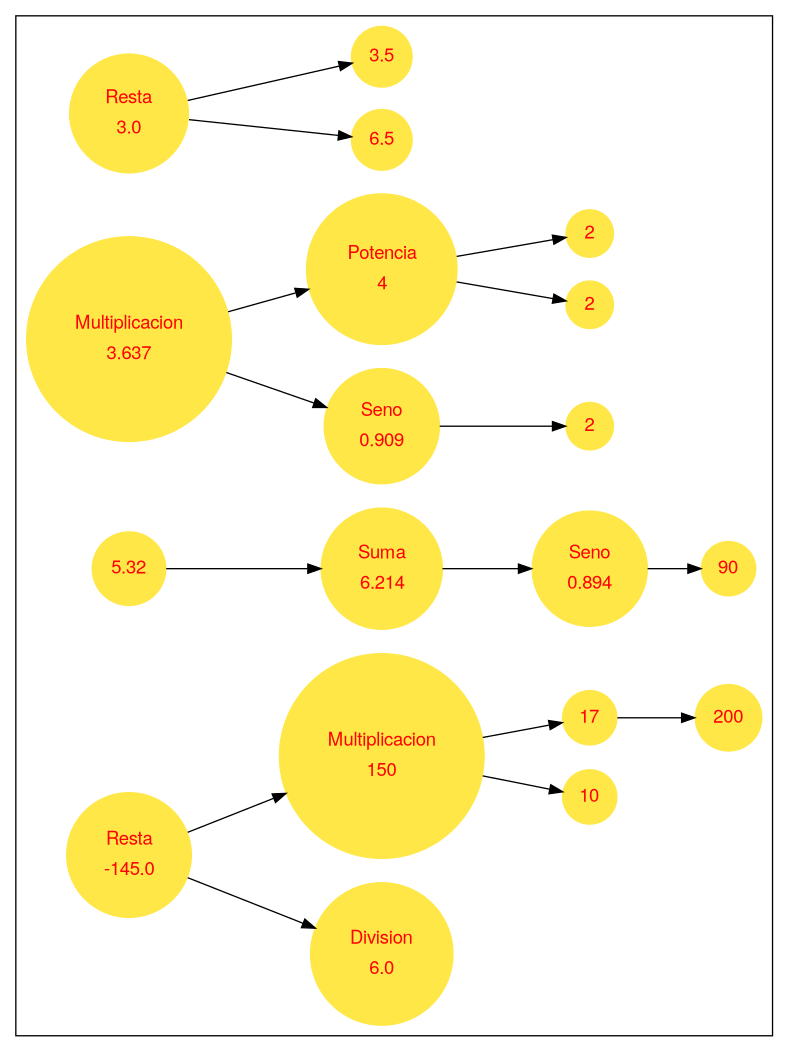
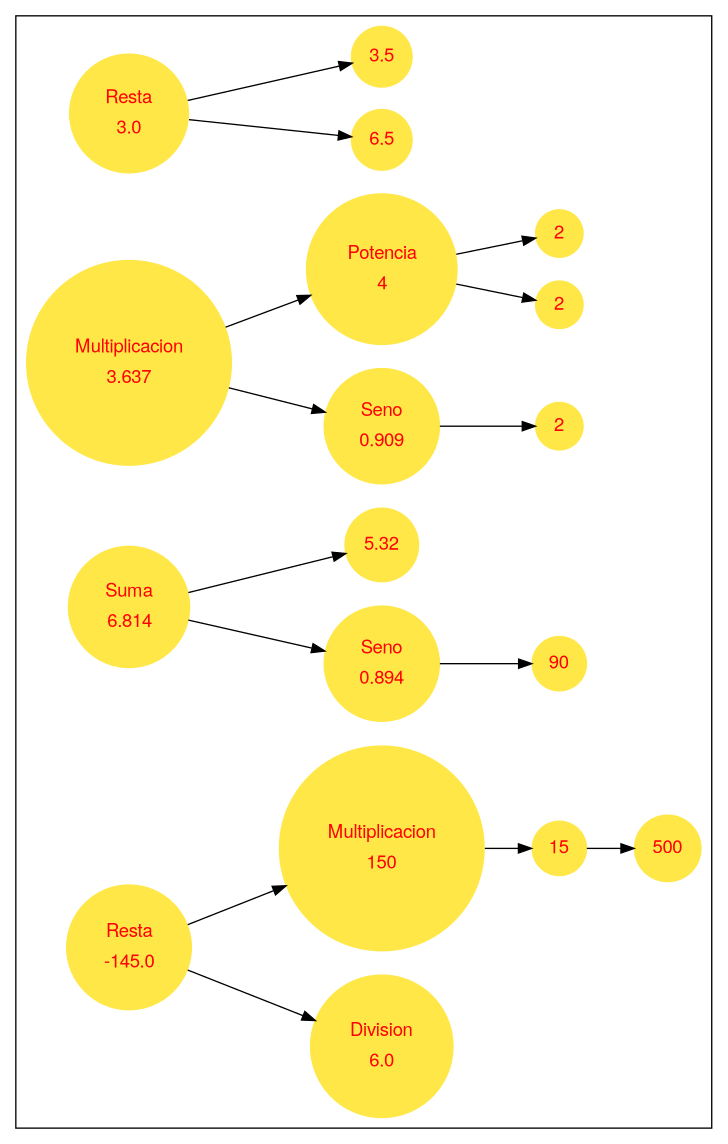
(237, 569) -> (261, 575)
(382, 583) -> (130, 621)
(590, 718) -> (559, 848)
(729, 718) -> (668, 848)
(590, 797) -> none
